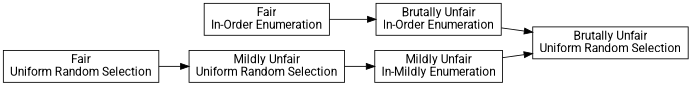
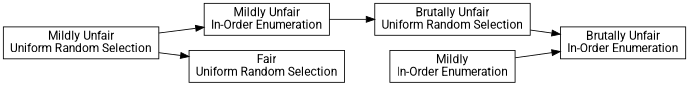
(267, 19) -> (452, 66)
(513, 29) -> (541, 32)
(170, 66) -> (170, 54)
(439, 66) -> (267, 19)
